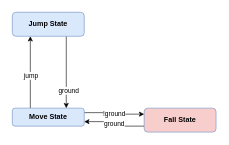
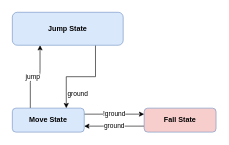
(48, 24) -> (68, 29)
(48, 117) -> (48, 120)
